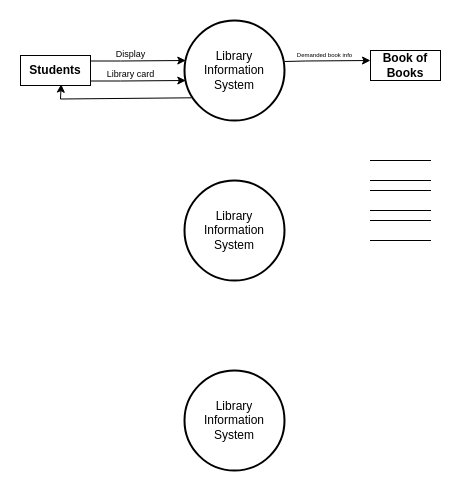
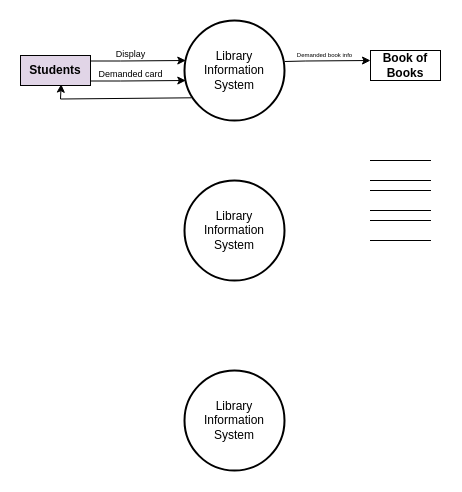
(56, 71) -> (56, 71)
(131, 74) -> (131, 74)
